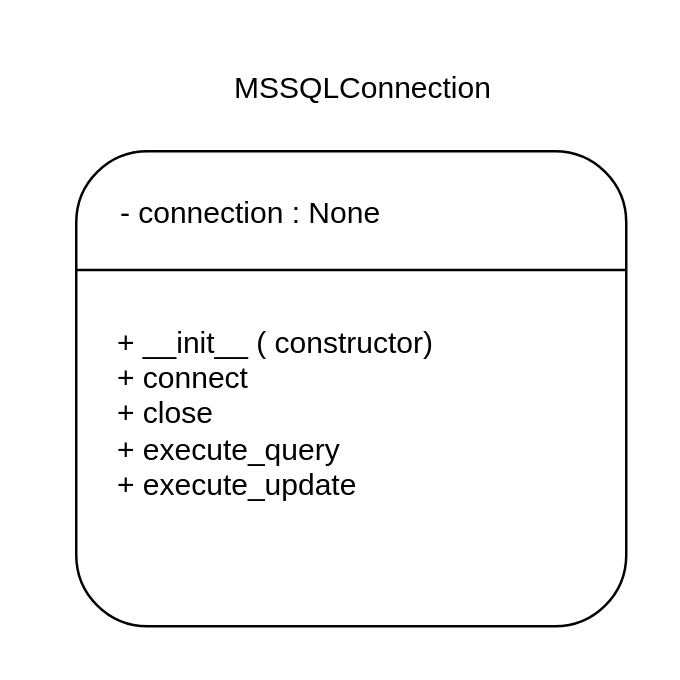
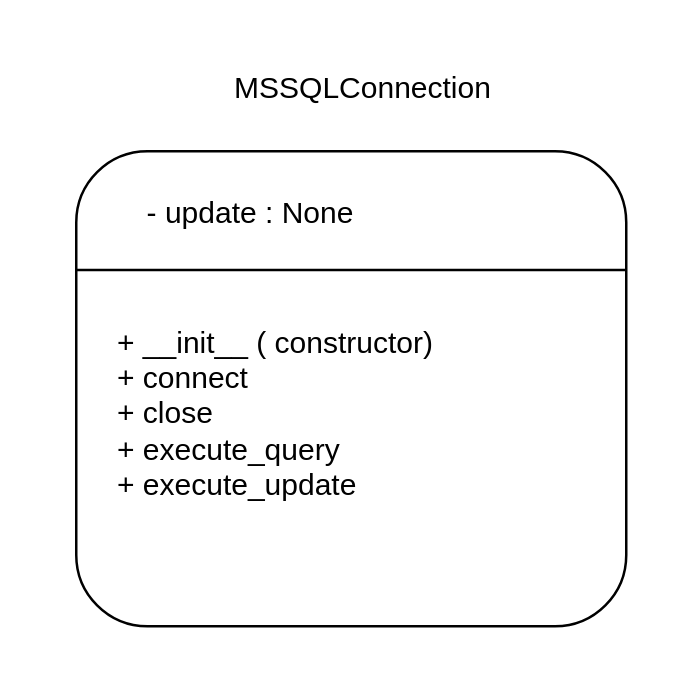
(251, 214) -> (251, 214)
